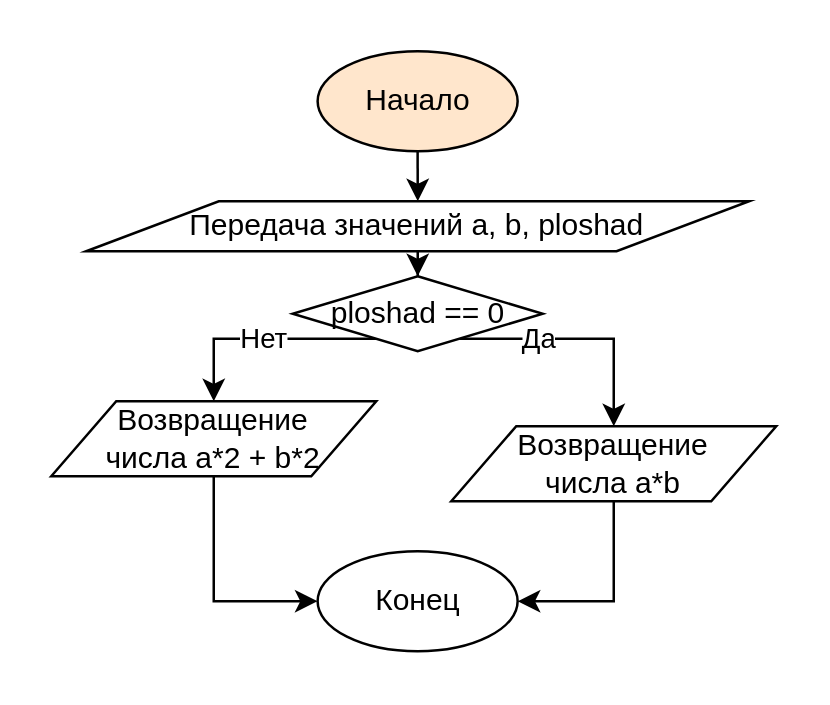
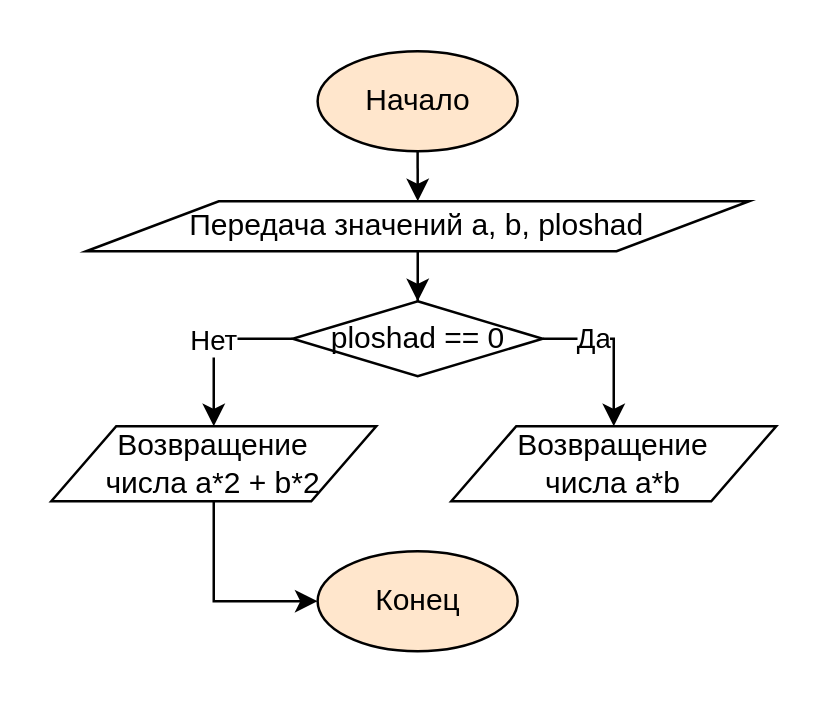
(418, 314) -> (418, 339)
(214, 439) -> (214, 464)
(614, 591) -> none
(418, 601) -> (418, 601)
